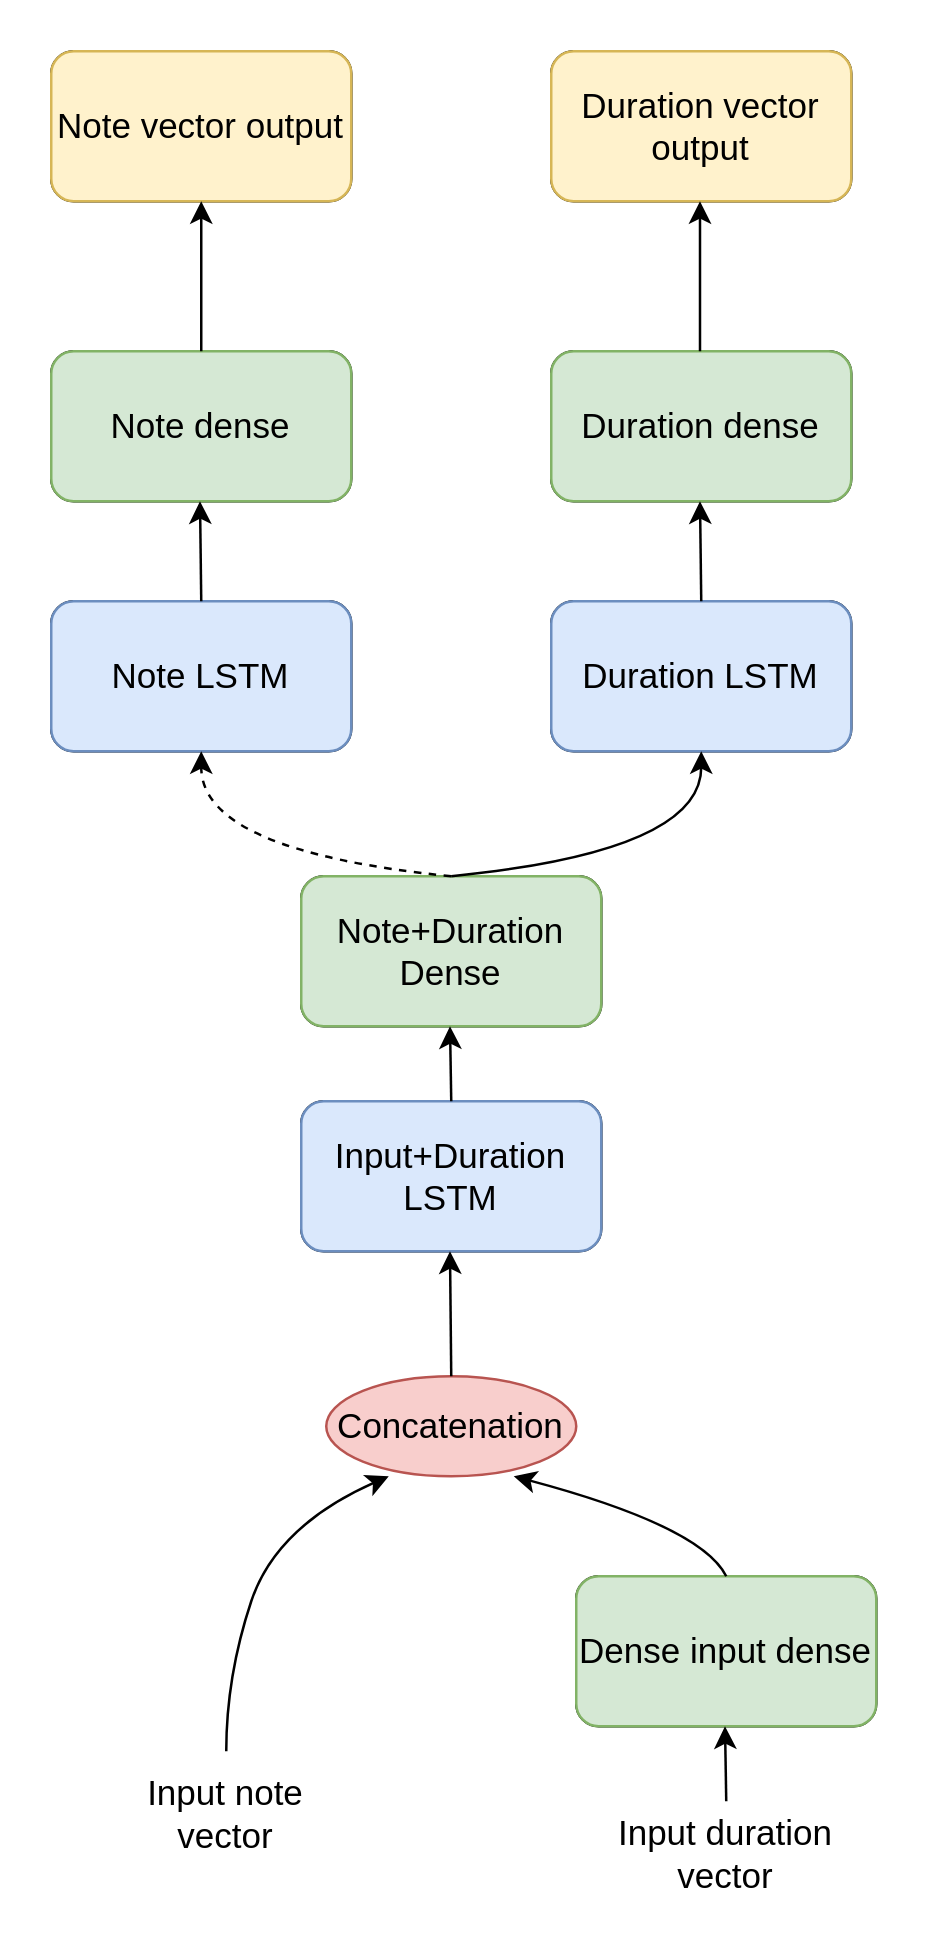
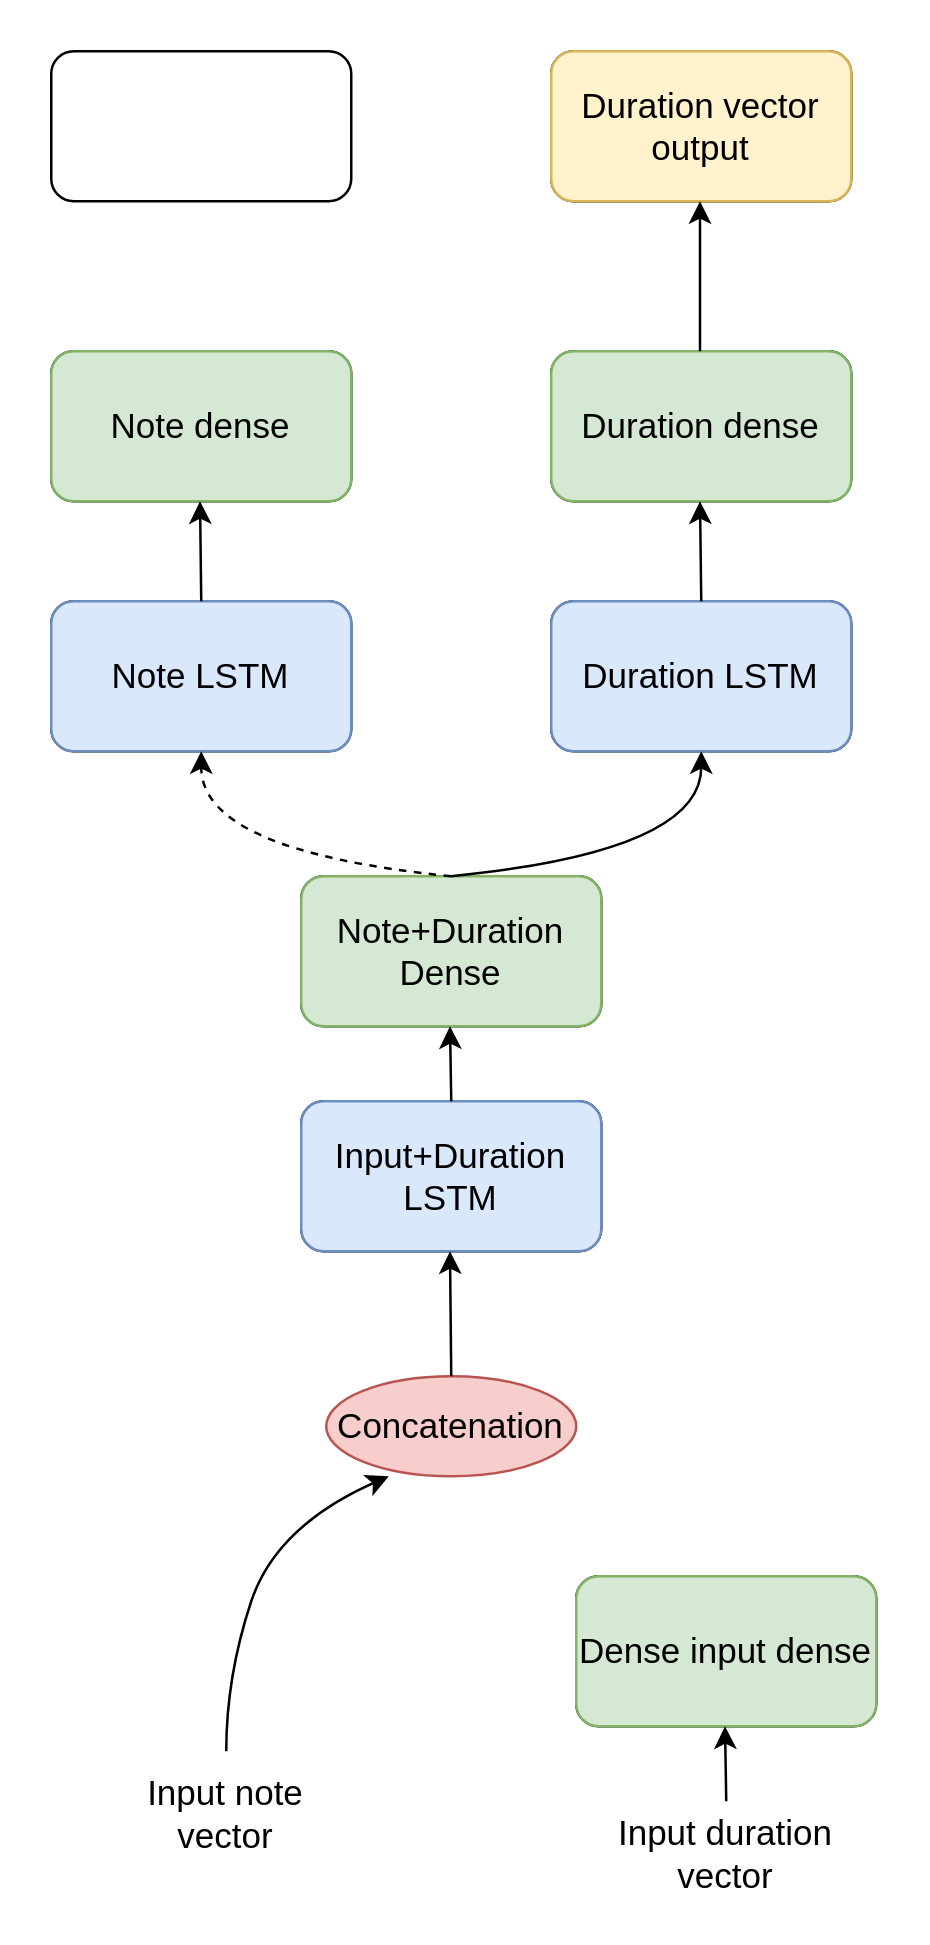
(201, 126) -> none
(201, 284) -> none
(635, 1514) -> none
